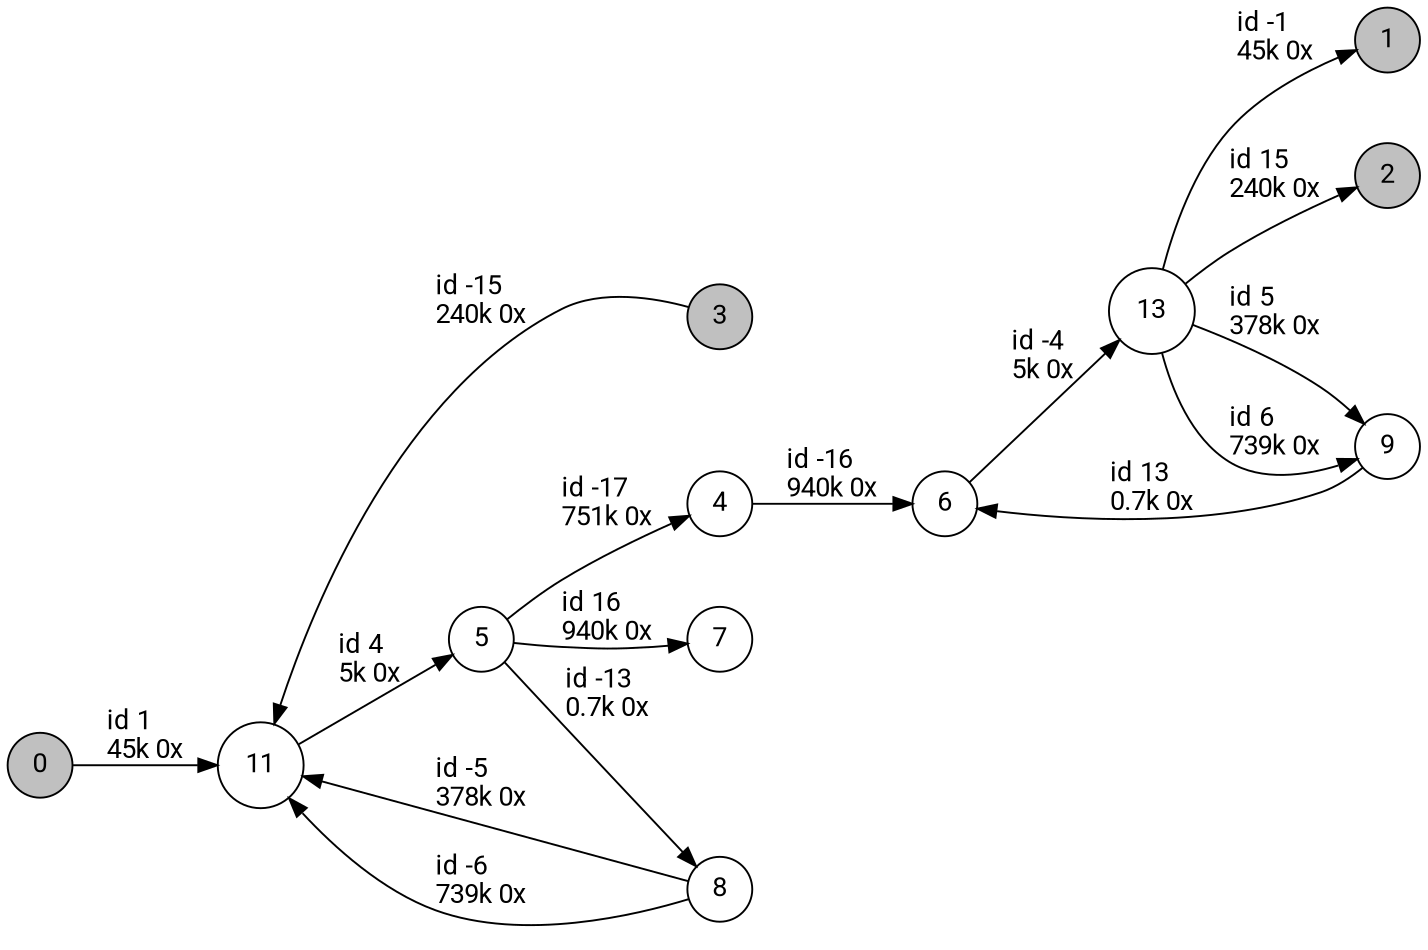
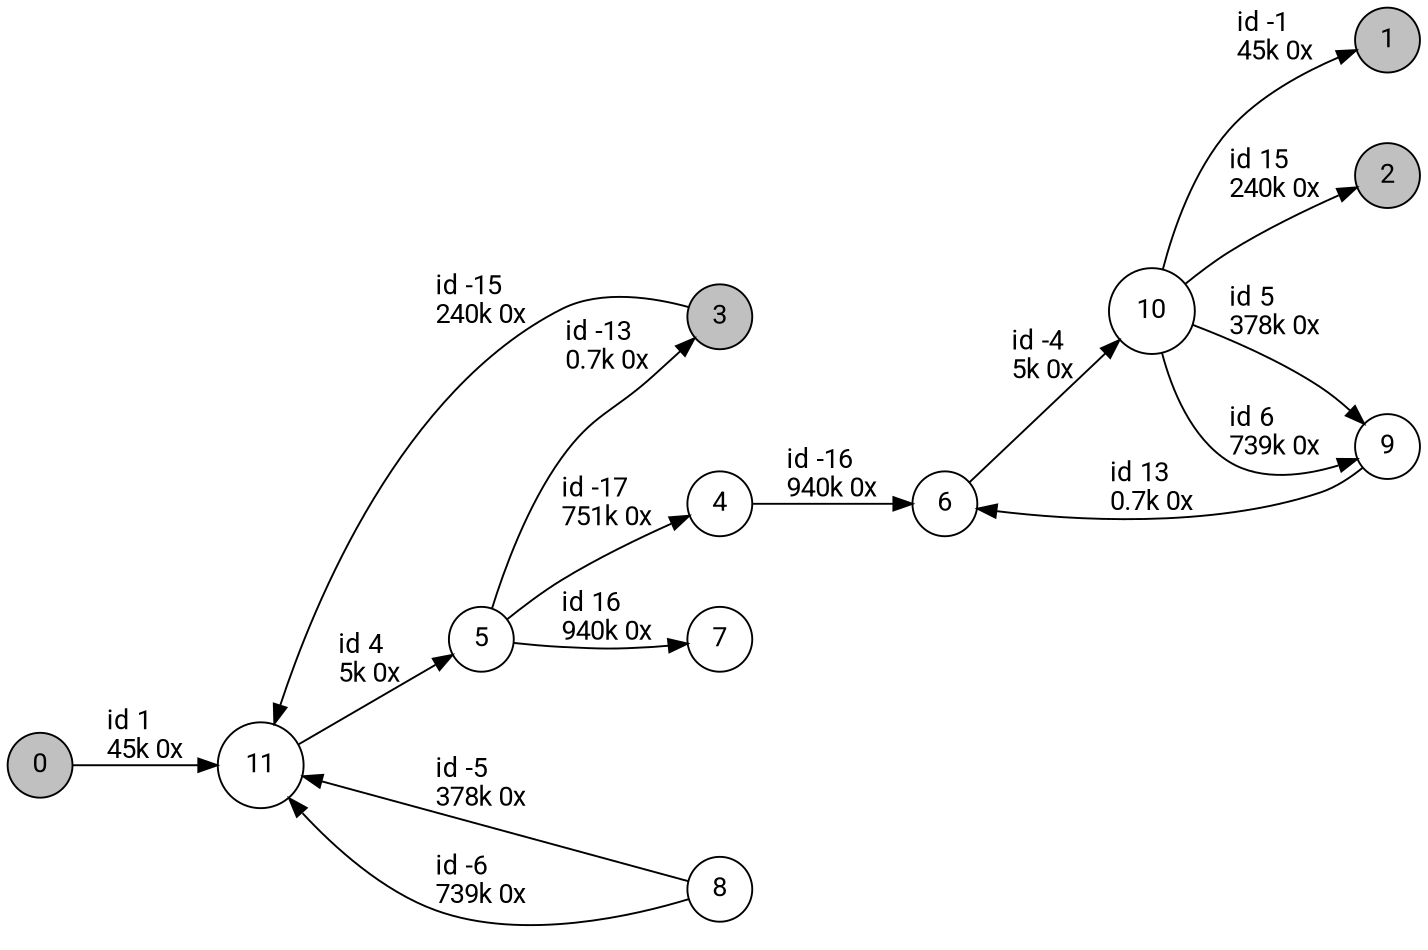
(1152, 311) -> (1152, 311)
(593, 757) -> (560, 460)
